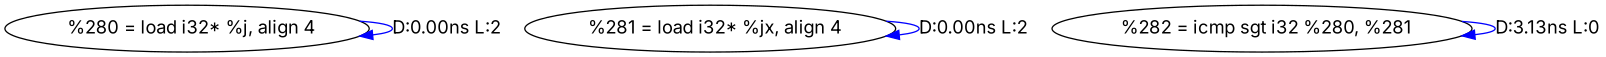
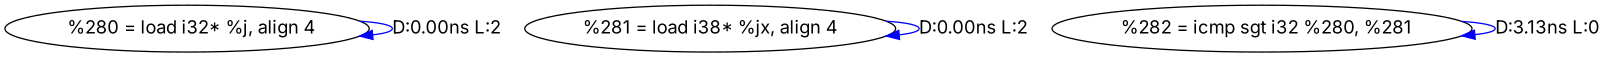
(710, 29) -> (710, 29)
